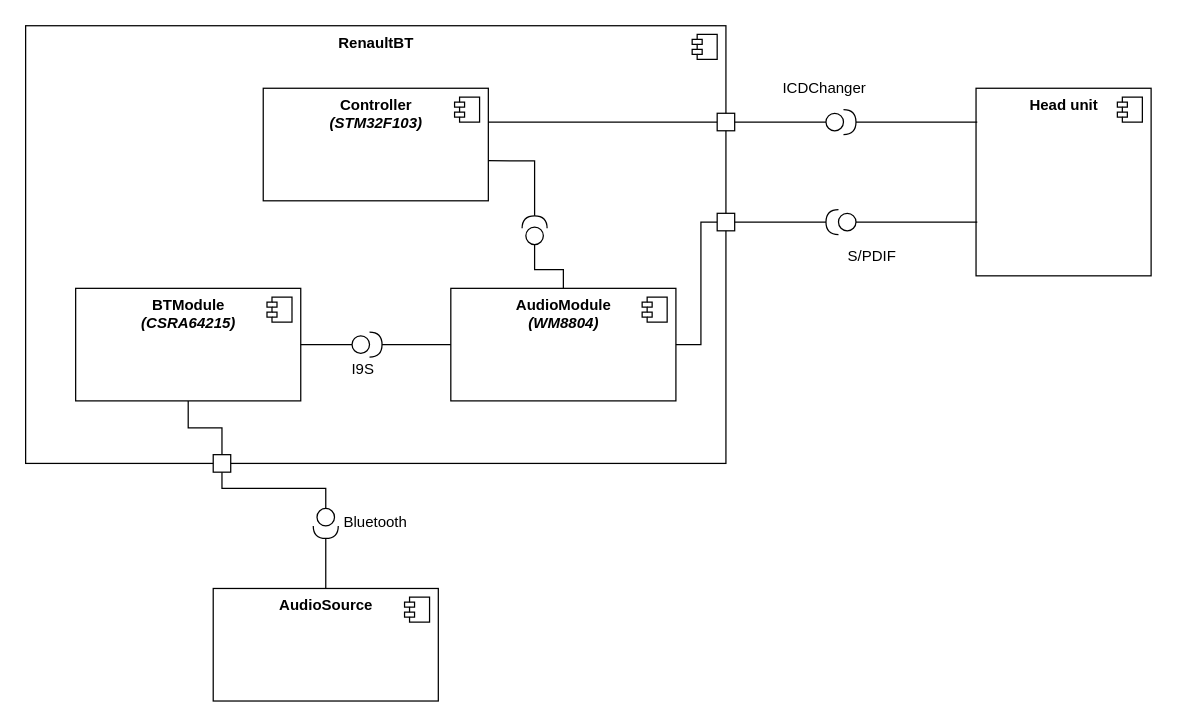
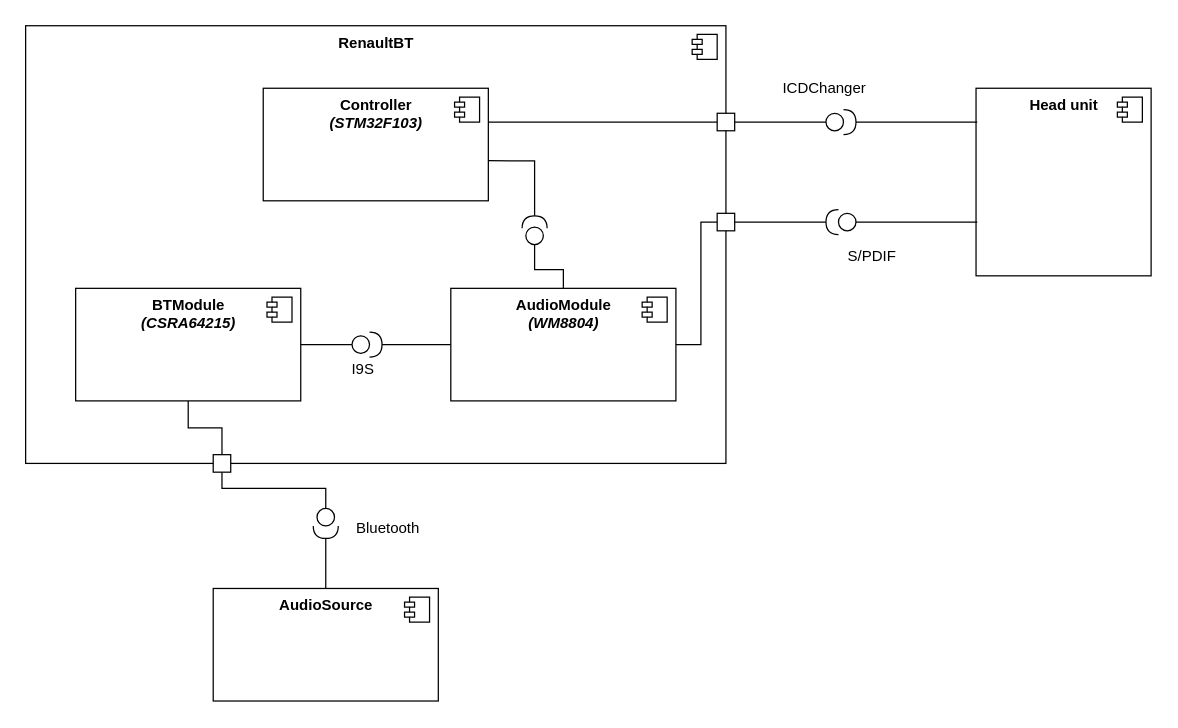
(376, 522) -> (388, 528)
